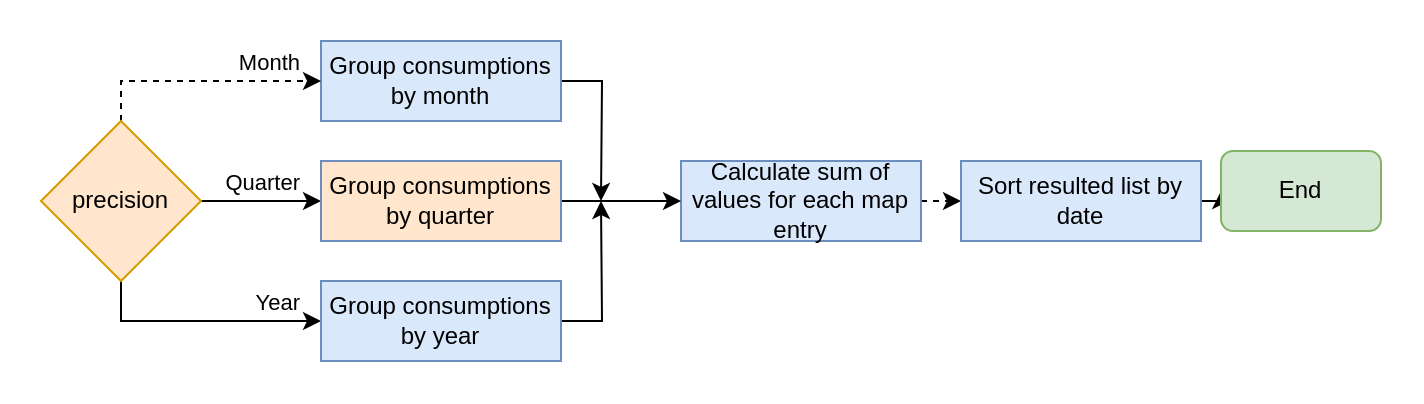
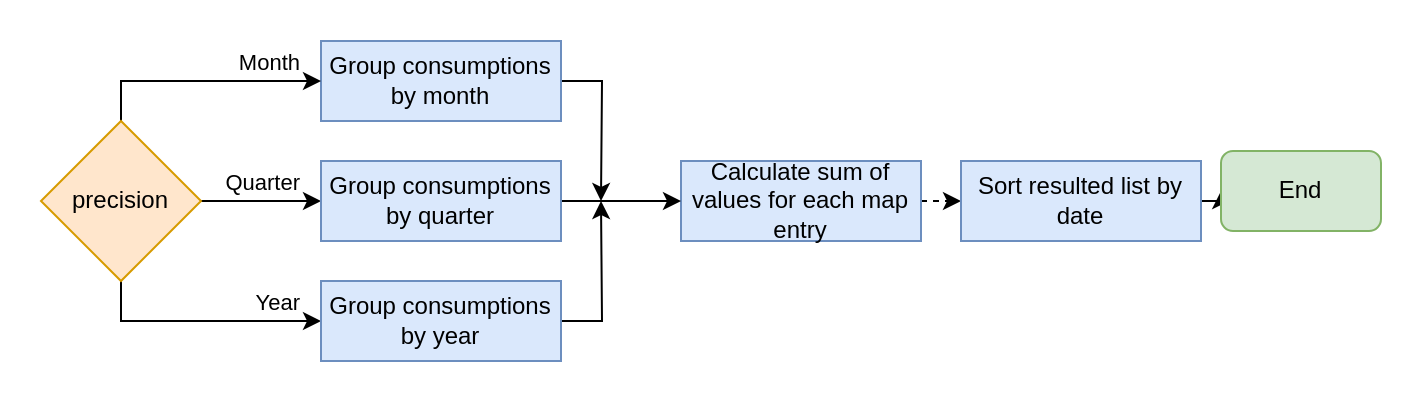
(197, 81) -> (197, 81)
(441, 201) -> (441, 201)
